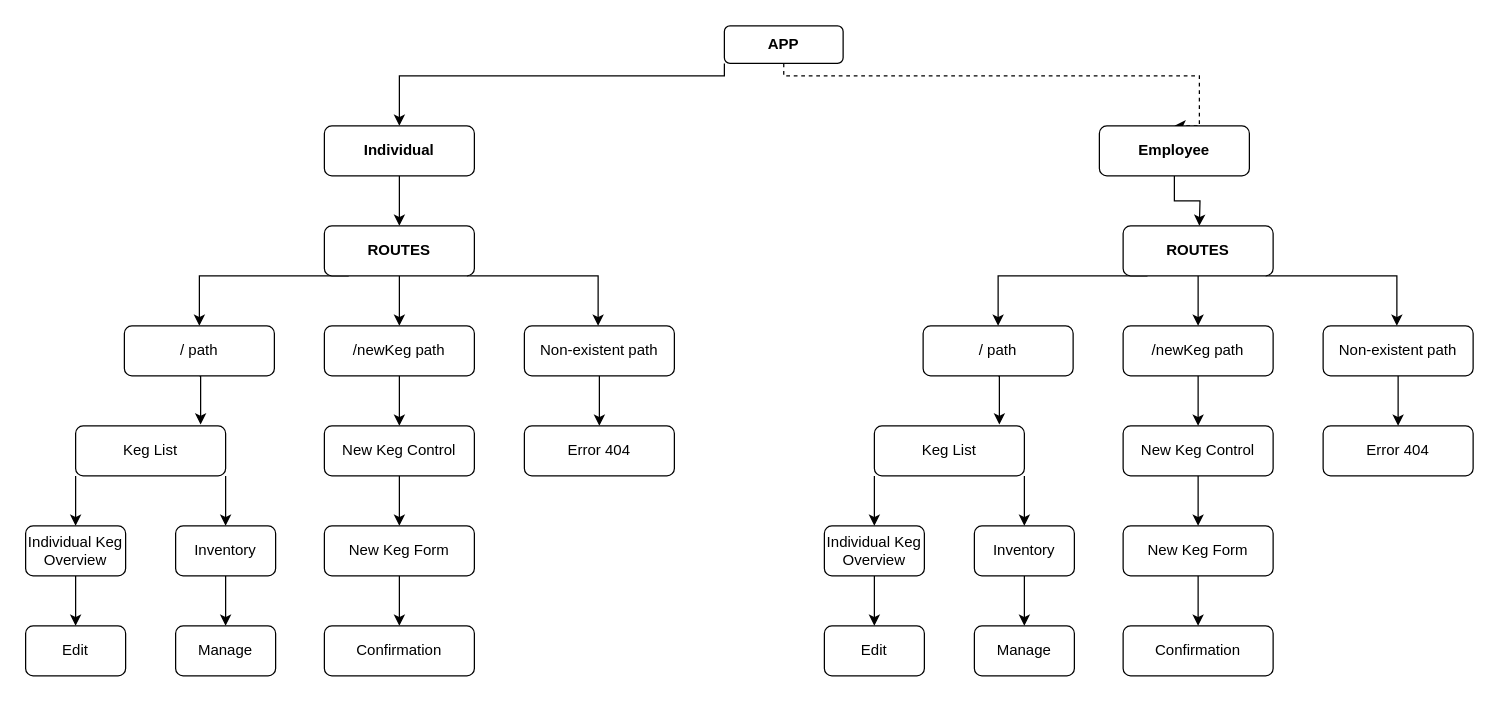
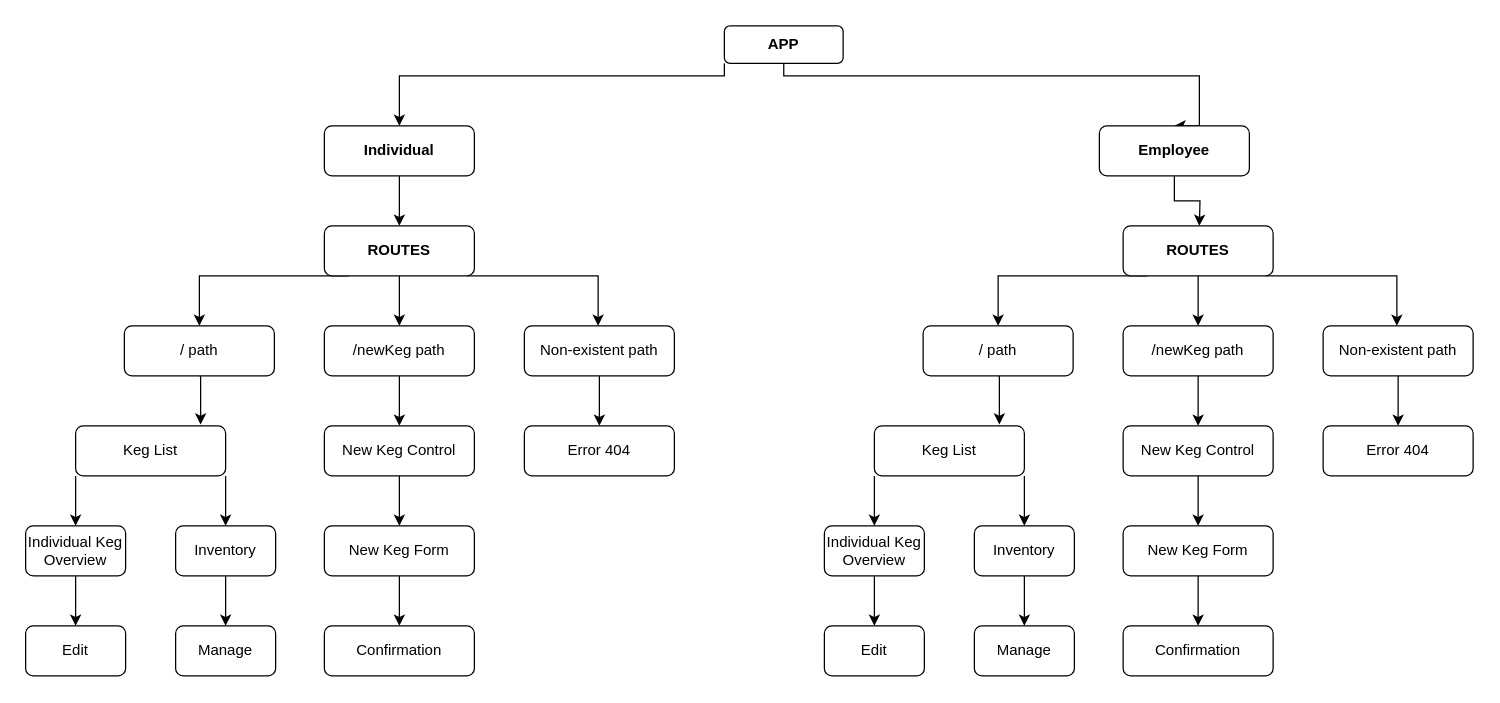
(1012, 76) -> (1012, 76)
